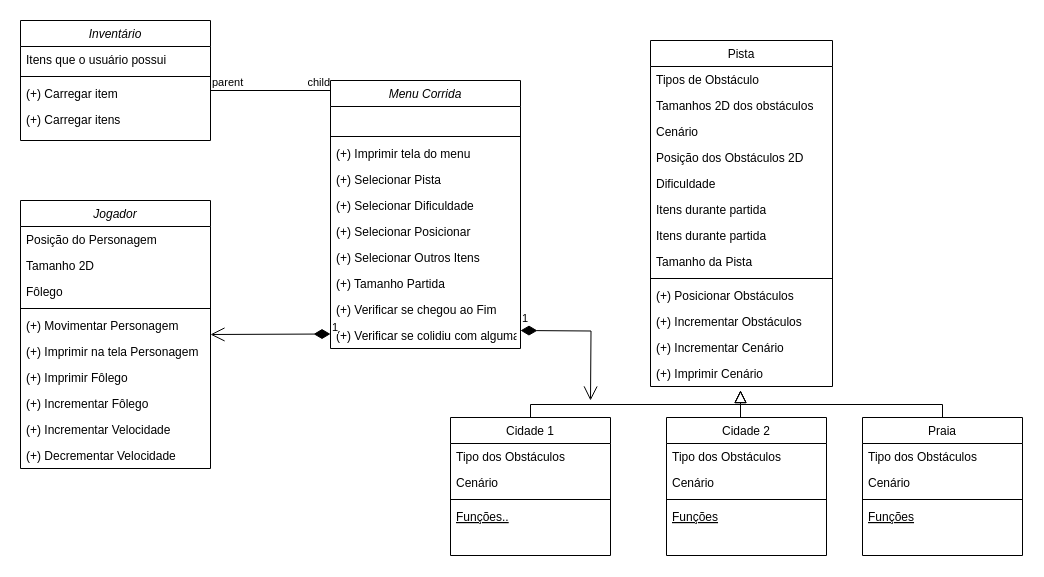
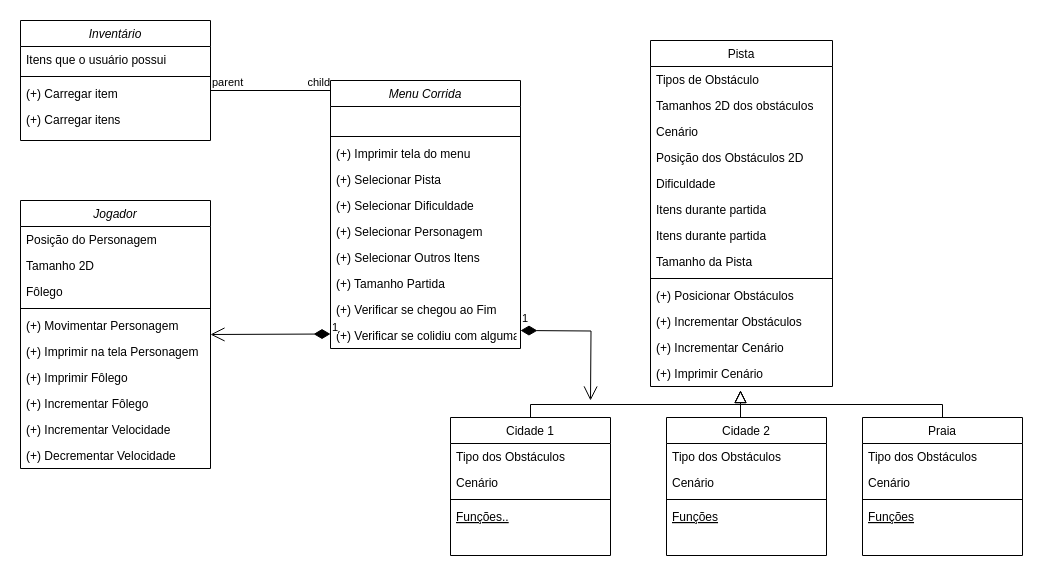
(411, 232) -> (414, 232)
